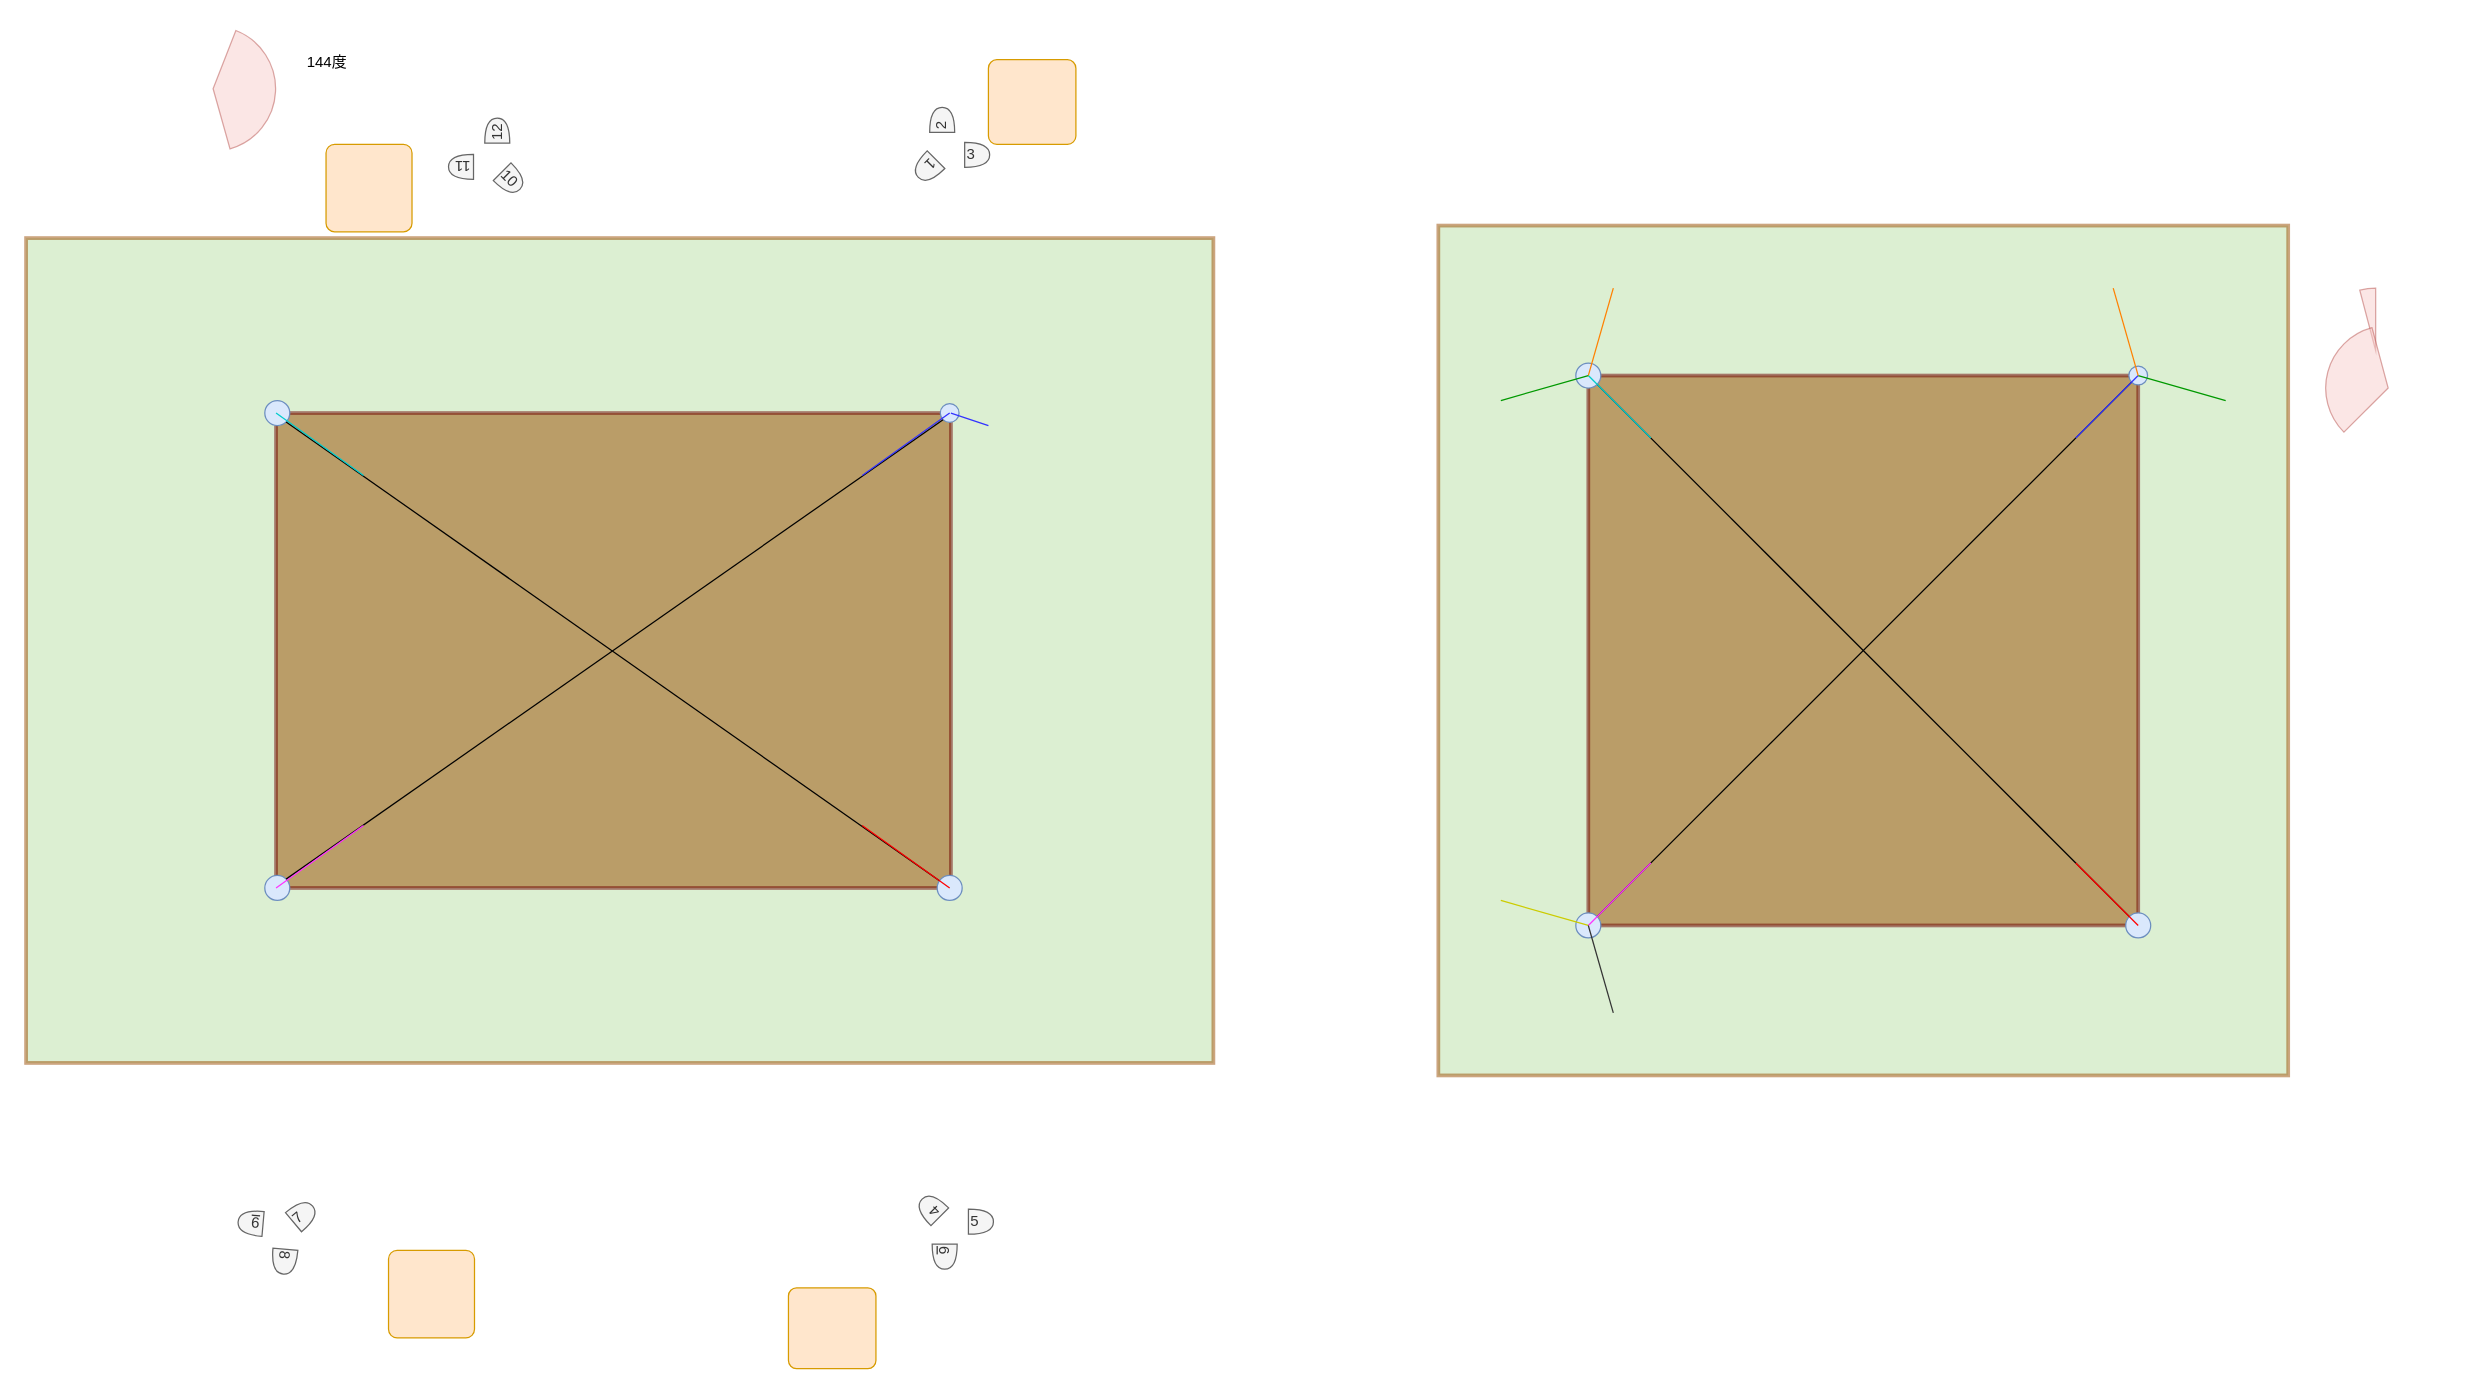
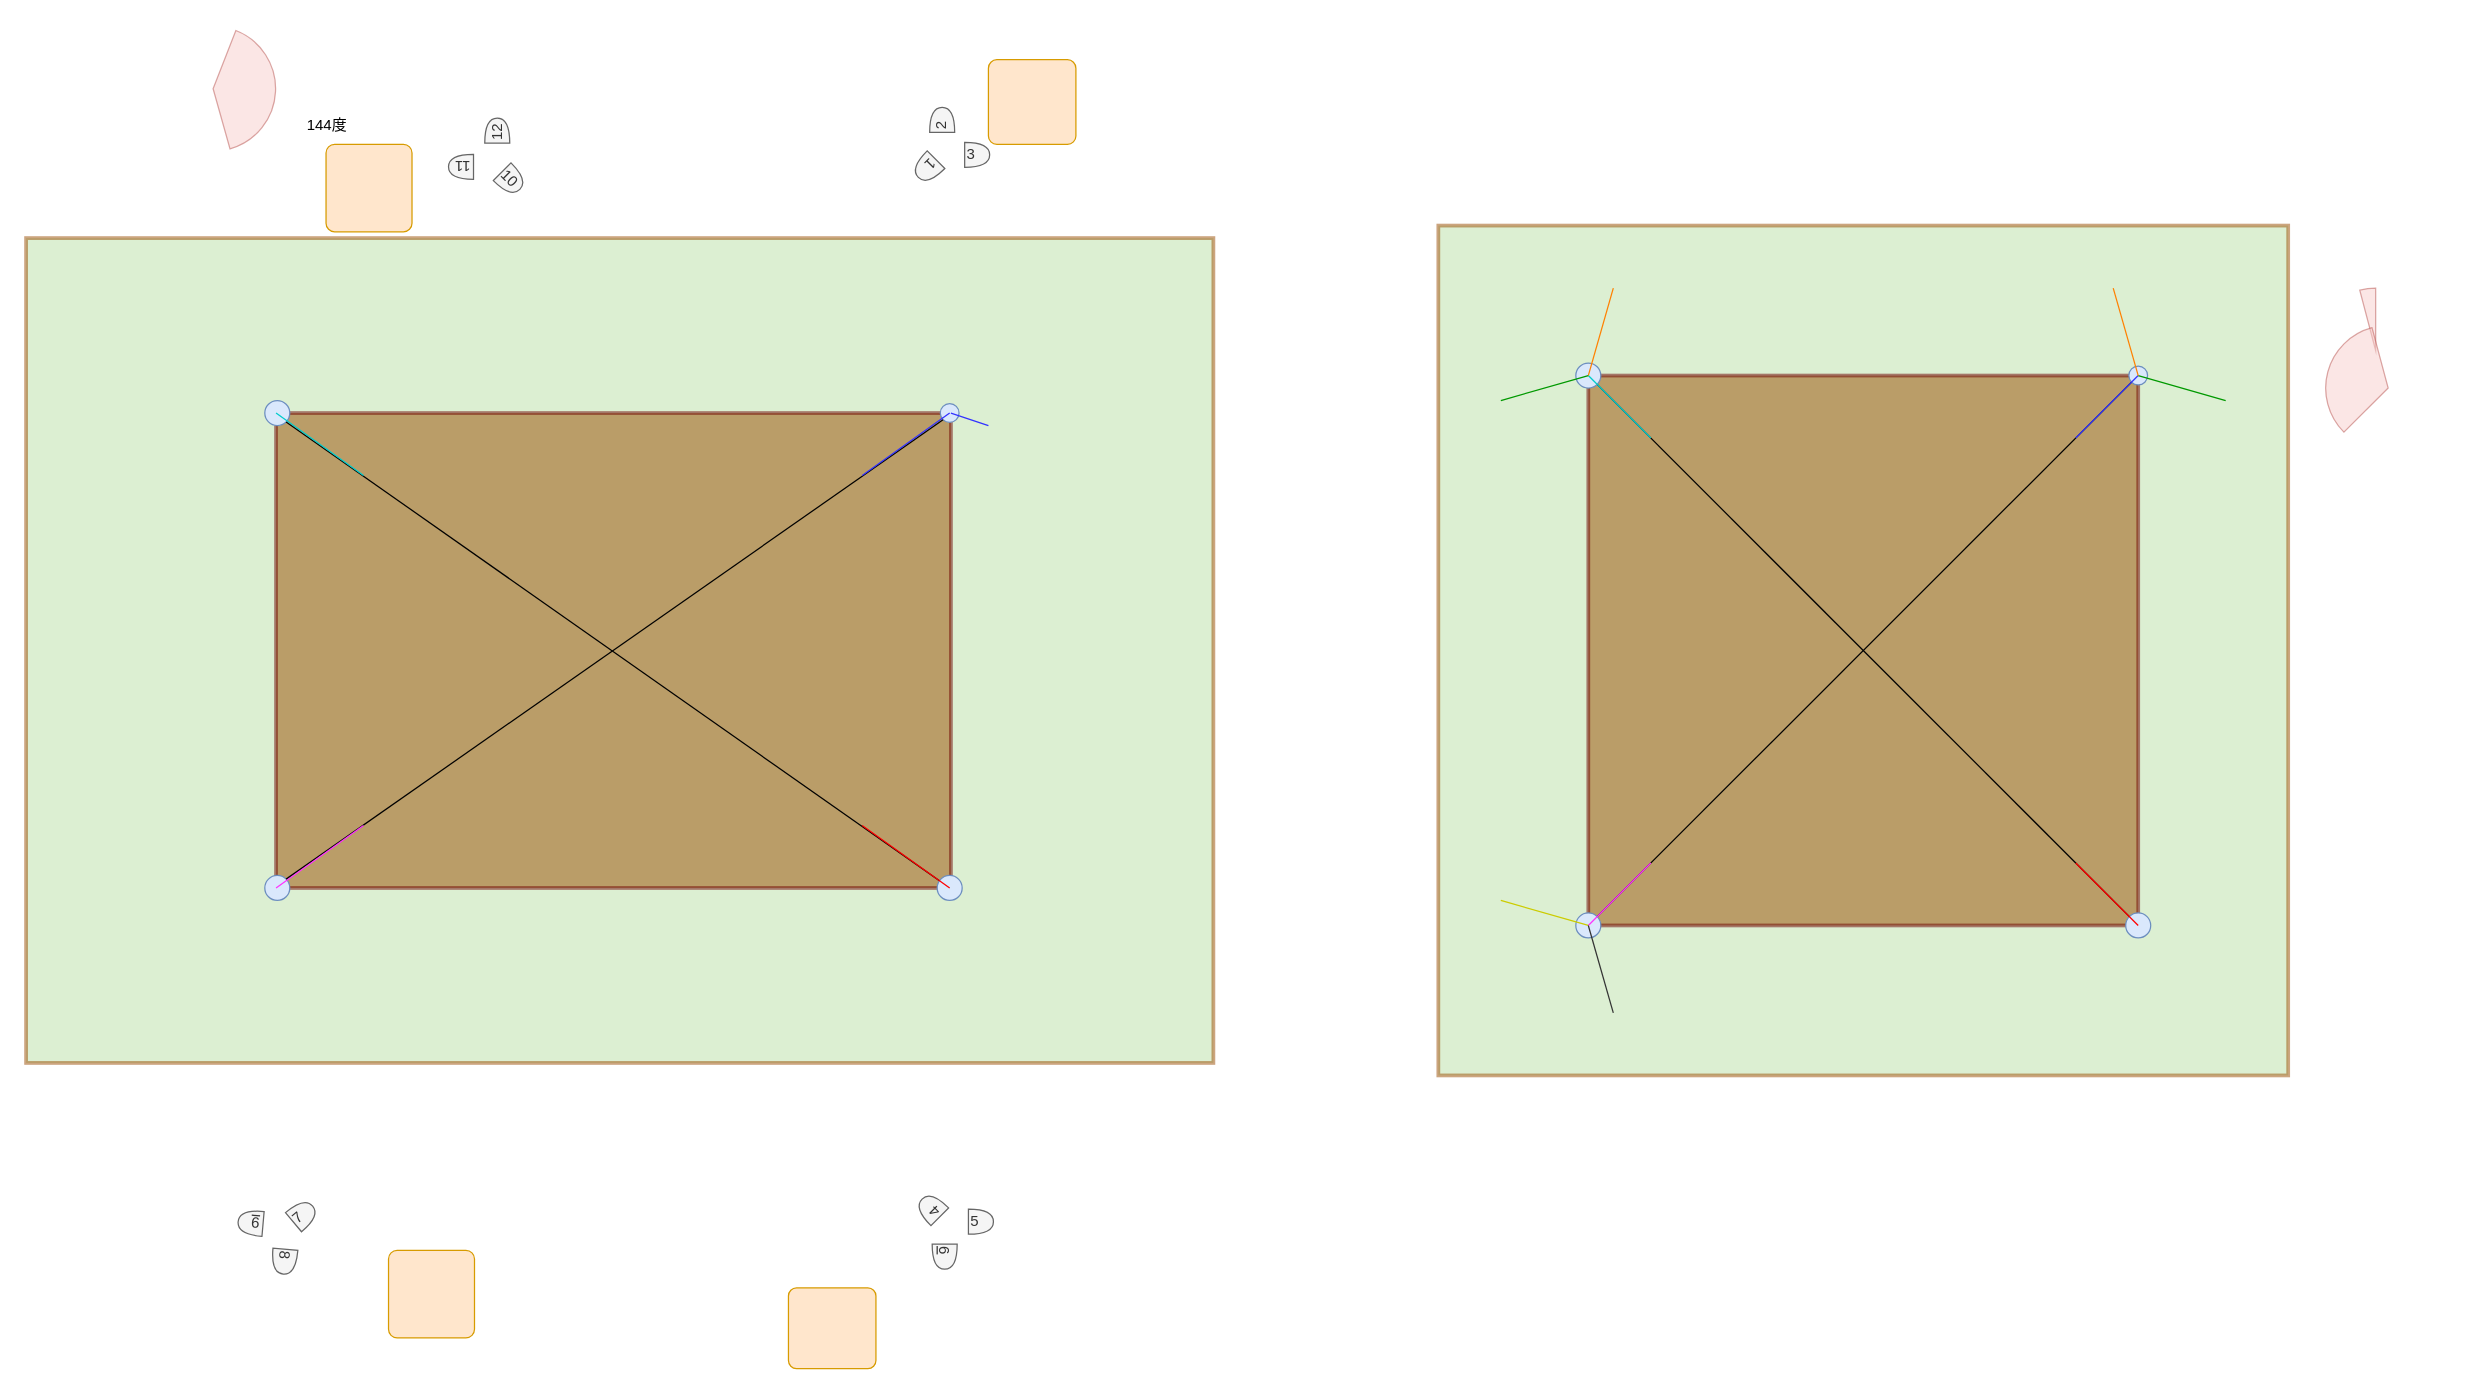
(327, 63) -> (327, 126)
